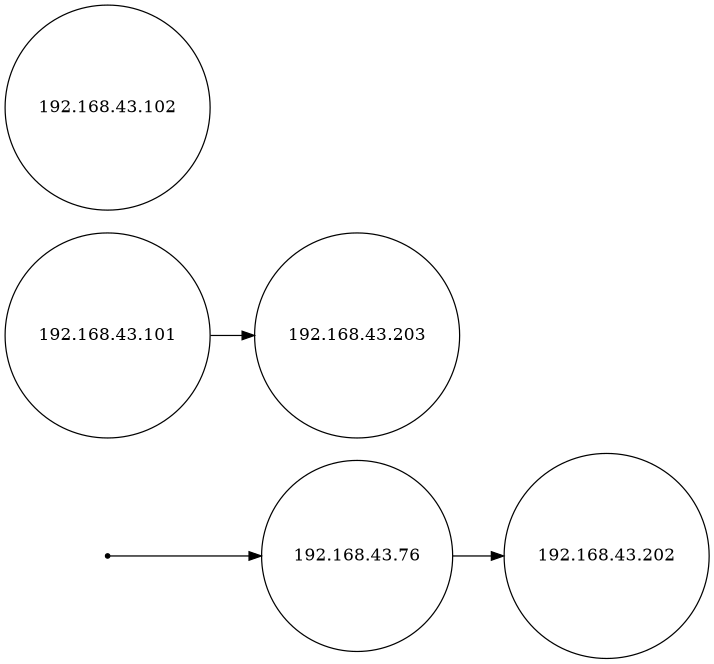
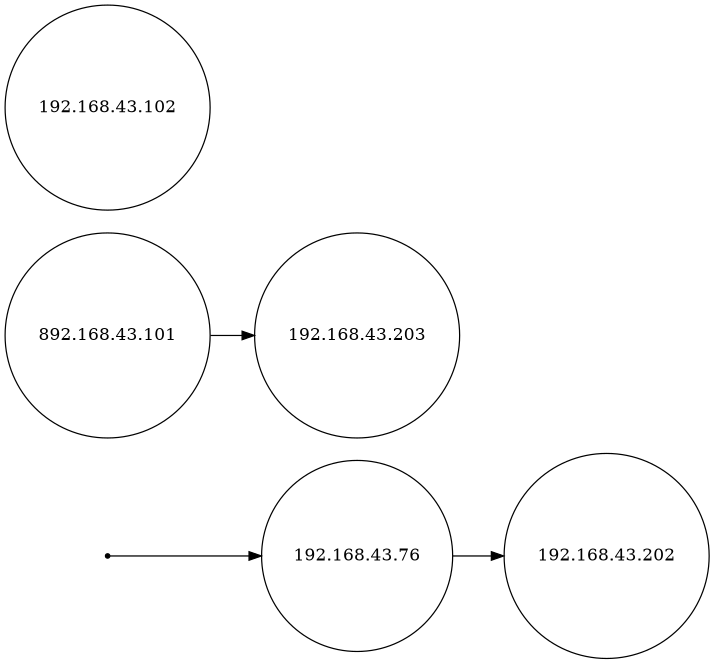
(108, 335) -> (108, 335)
